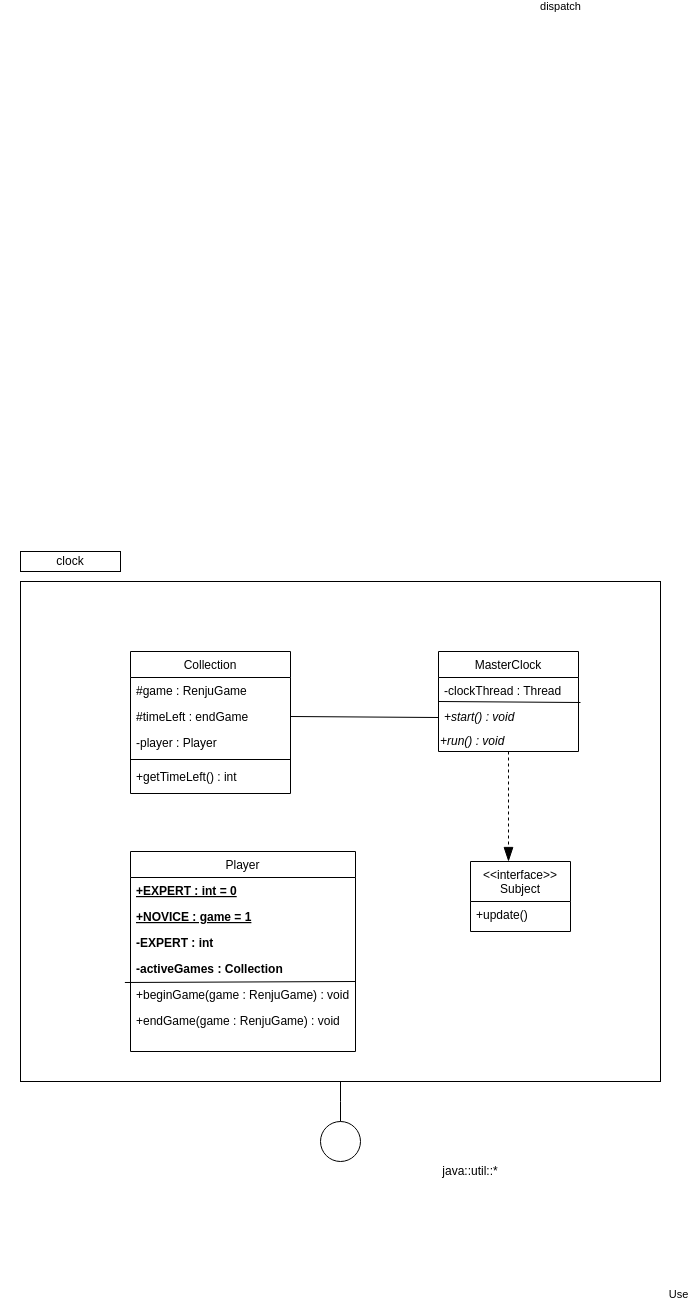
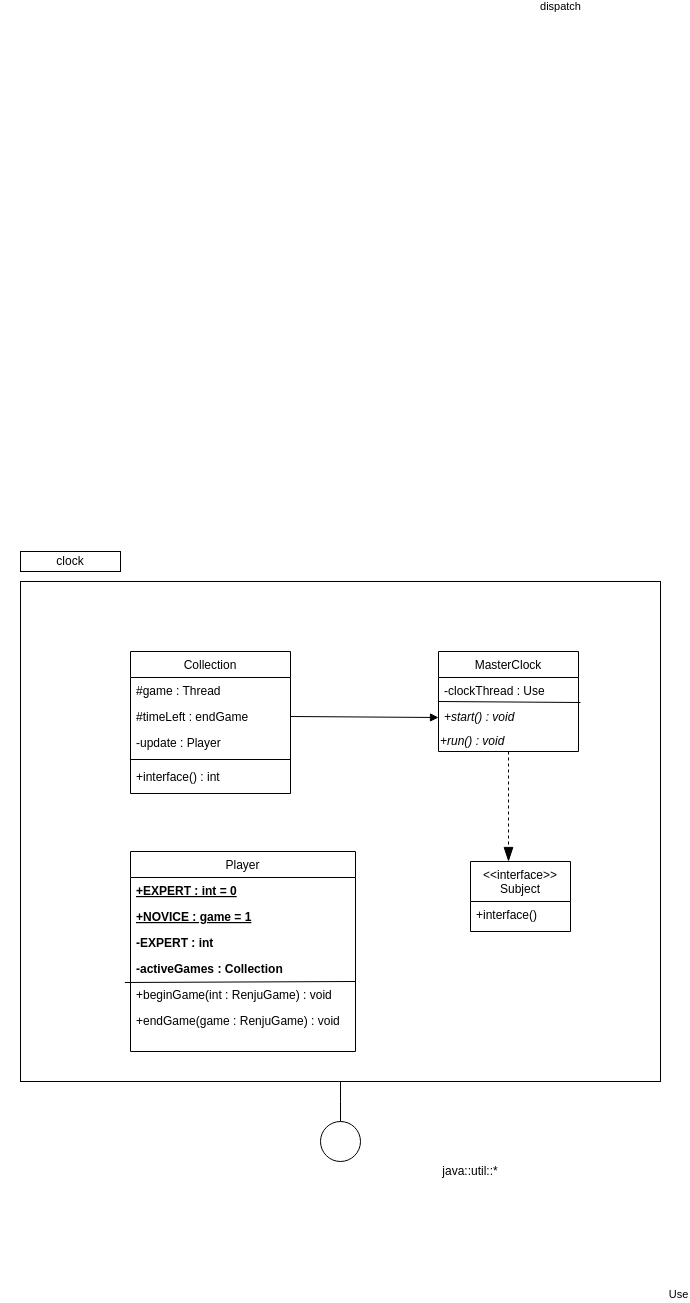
(188, 691) -> (178, 691)
(508, 691) -> (498, 691)
(432, 717) -> (429, 717)
(182, 743) -> (184, 743)
(195, 777) -> (189, 777)
(506, 915) -> (515, 915)
(241, 995) -> (236, 995)
